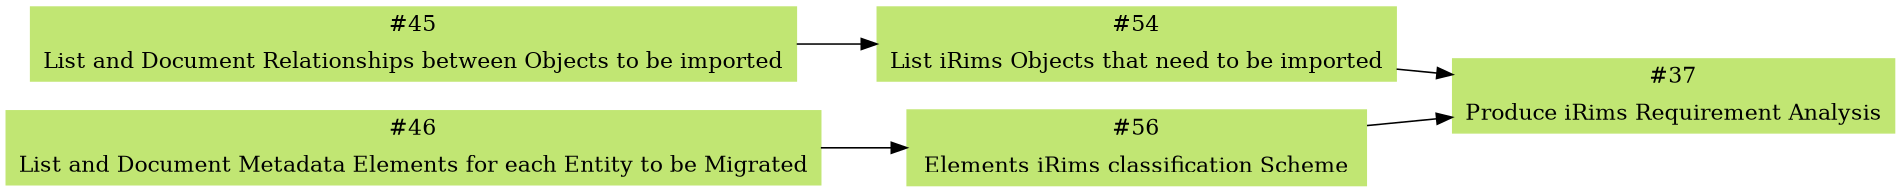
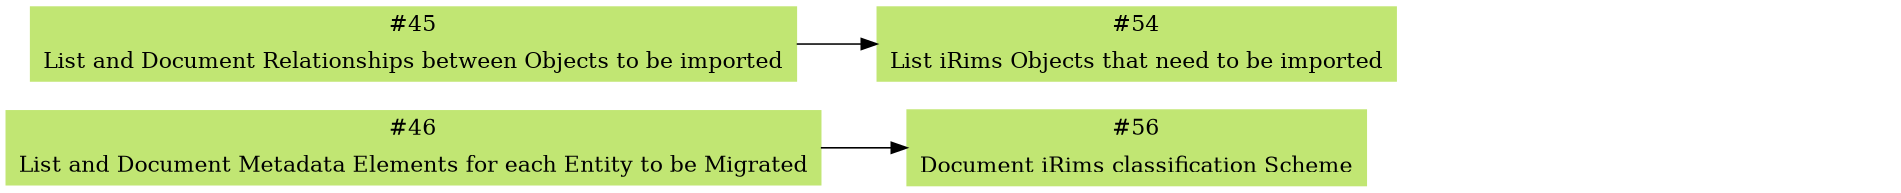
(1674, 96) -> none
(1137, 166) -> (1137, 166)
